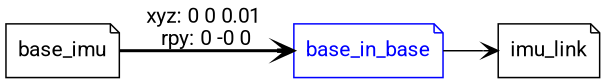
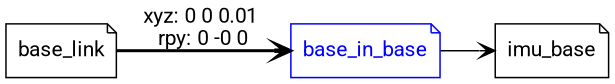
(63, 51) -> (61, 51)
(549, 51) -> (552, 51)
